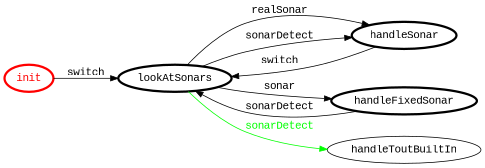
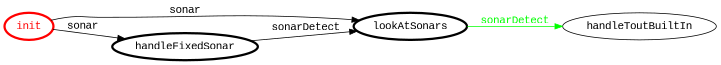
(404, 35) -> none
(86, 73) -> (185, 10)
(271, 95) -> (85, 34)
